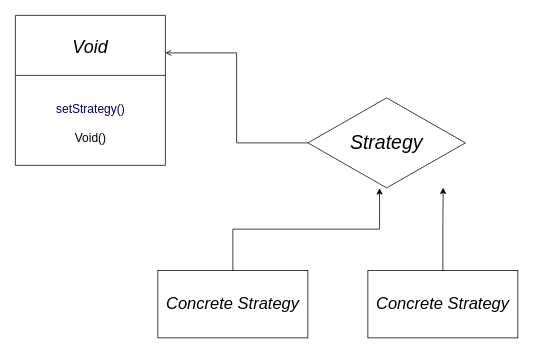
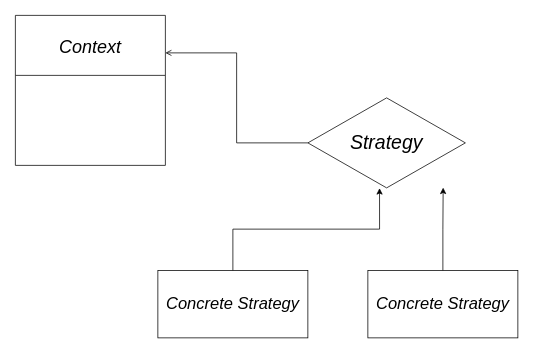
(90, 47) -> (90, 47)
(90, 109) -> none
(90, 138) -> none
